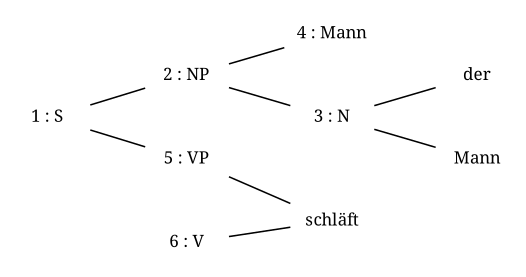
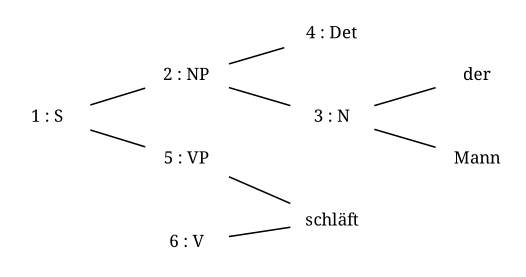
(332, 34) -> (332, 34)
